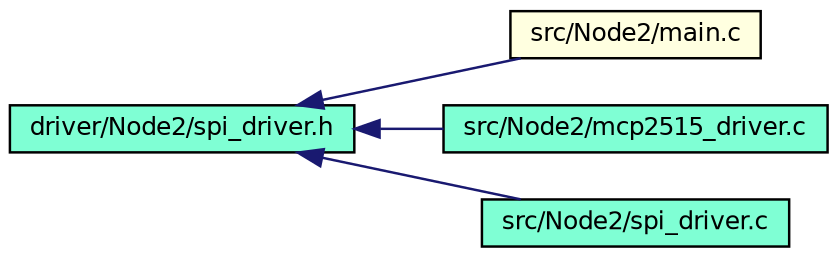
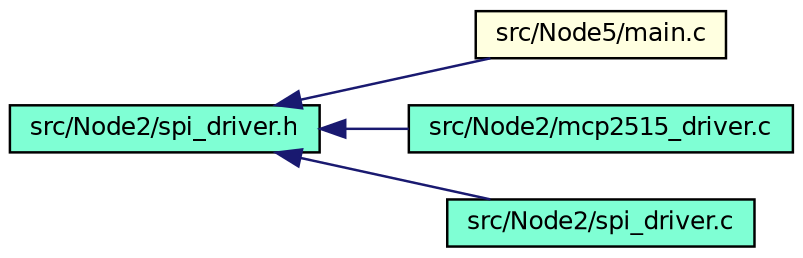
(636, 35) -> (601, 35)
(182, 129) -> (165, 129)
